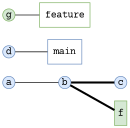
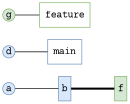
(65, 83) -> (65, 89)
(121, 83) -> none
